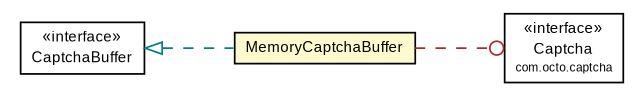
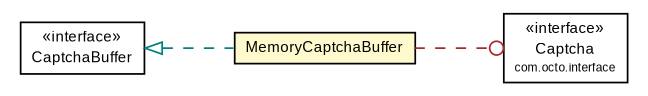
(564, 68) -> (566, 68)
